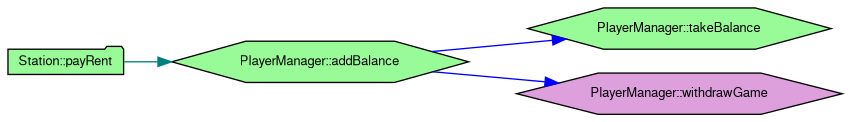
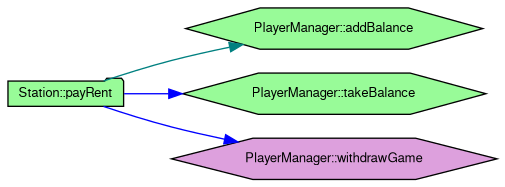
(492, 46) -> (146, 94)
(489, 77) -> (163, 125)
